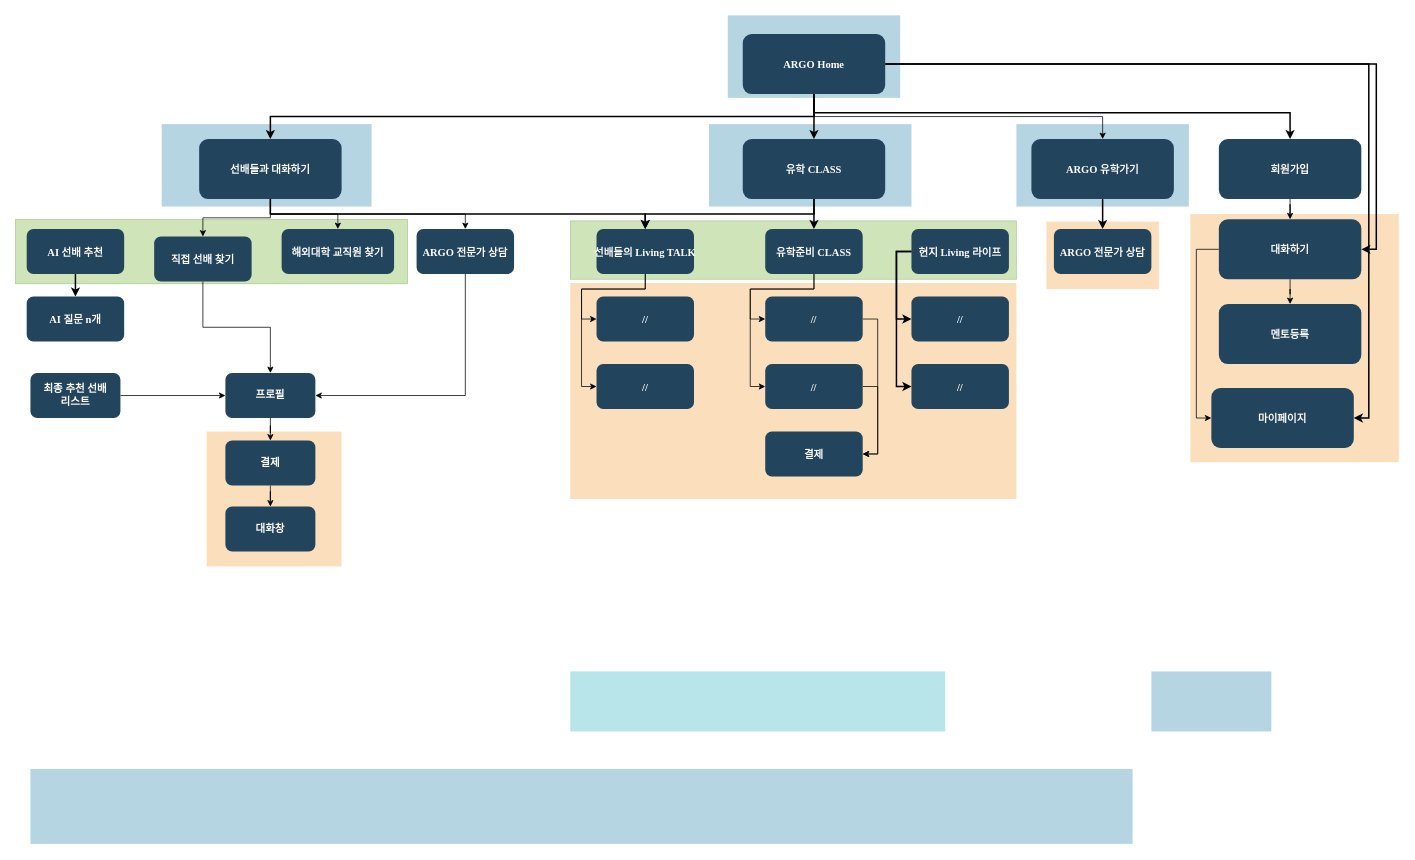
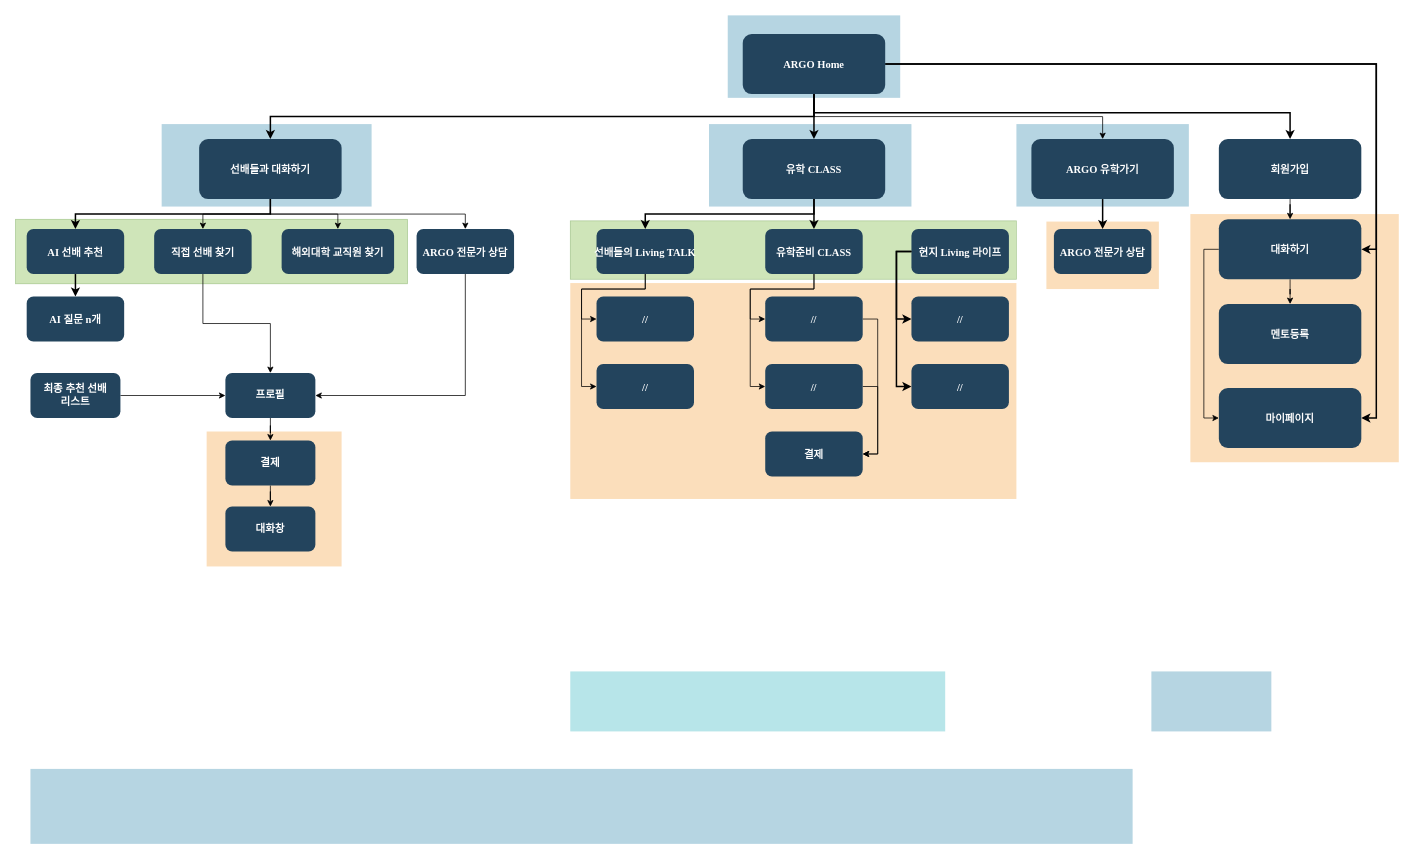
(555, 214) -> (134, 214)
(203, 259) -> (203, 252)
(1283, 418) -> (1290, 418)
